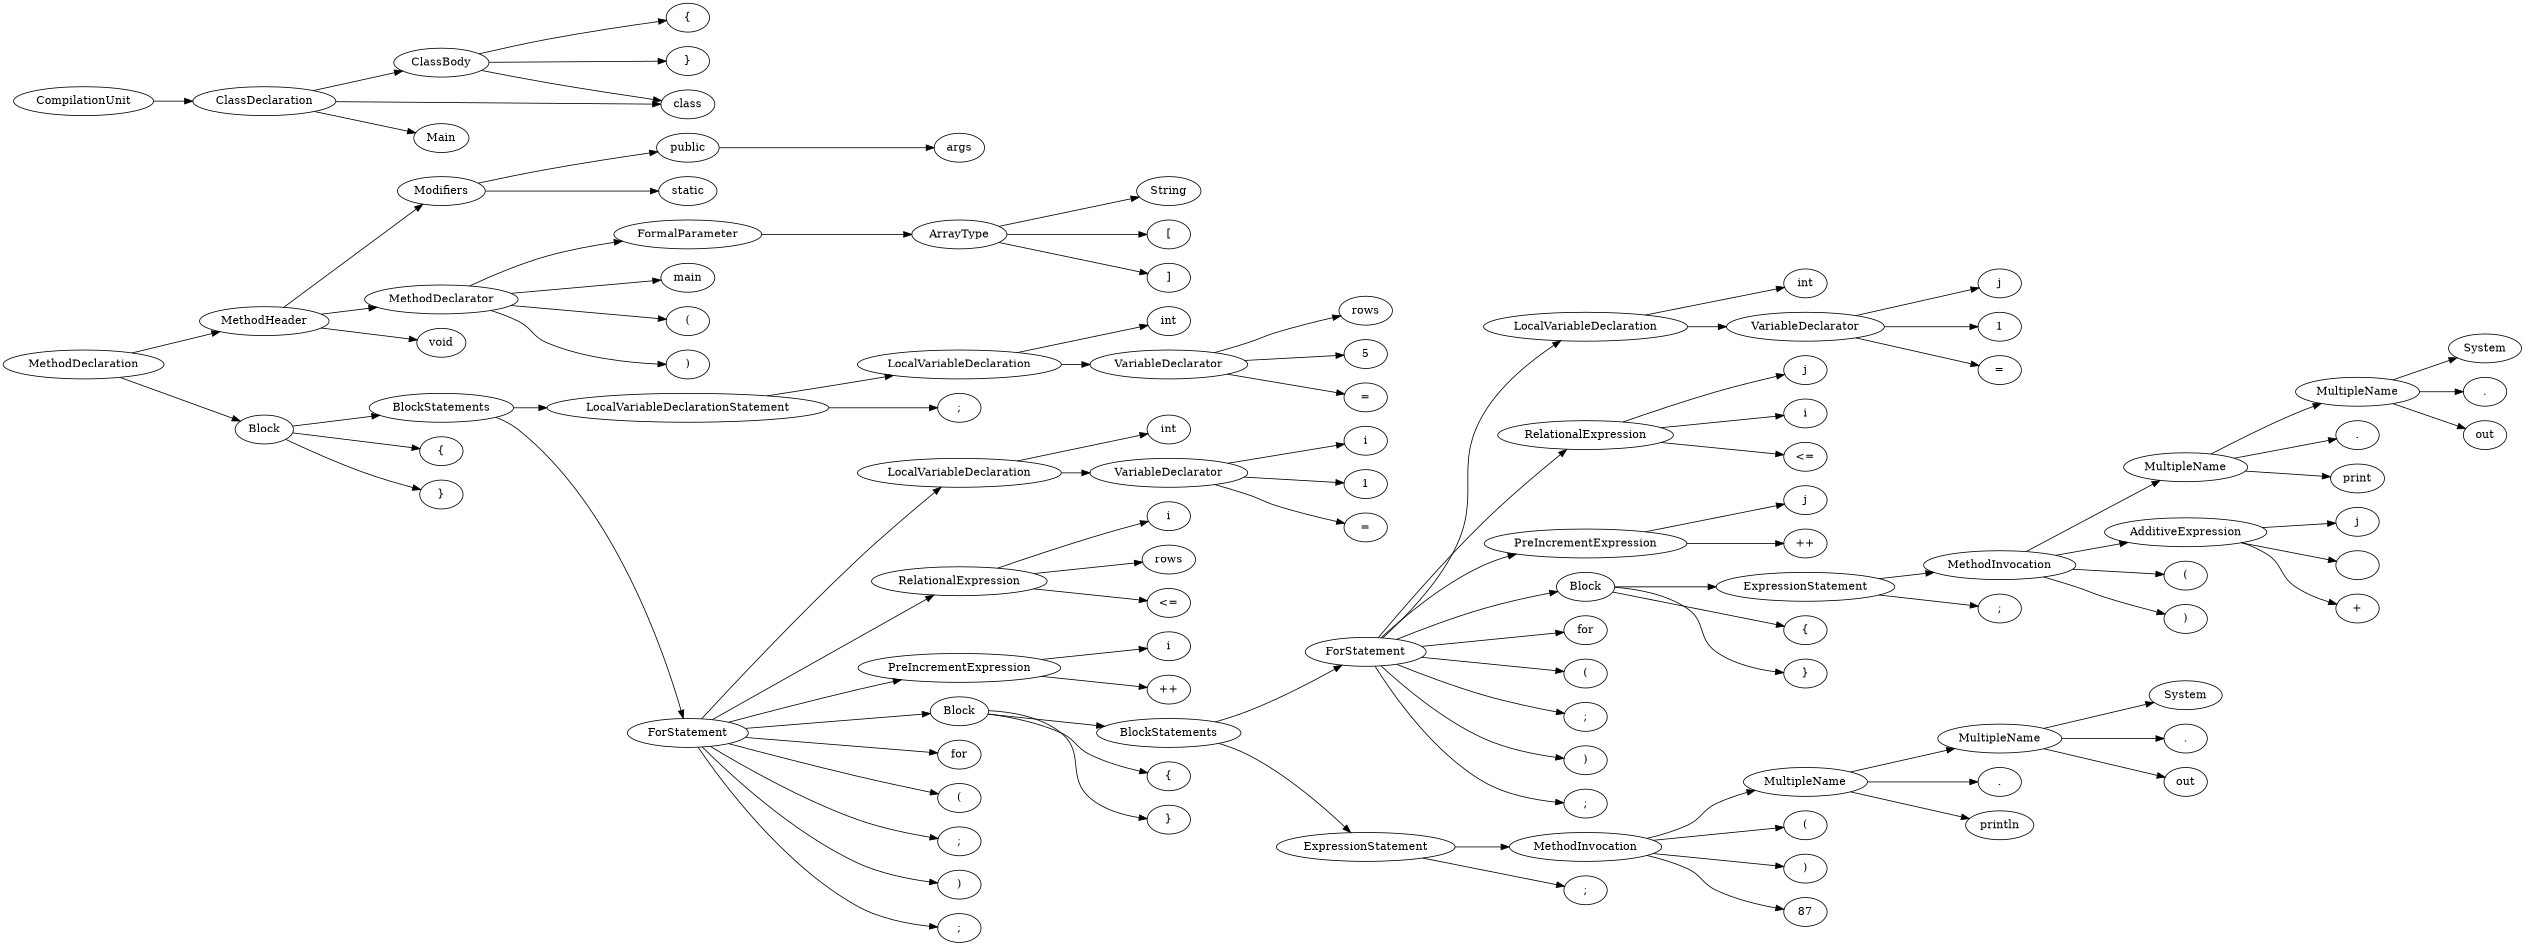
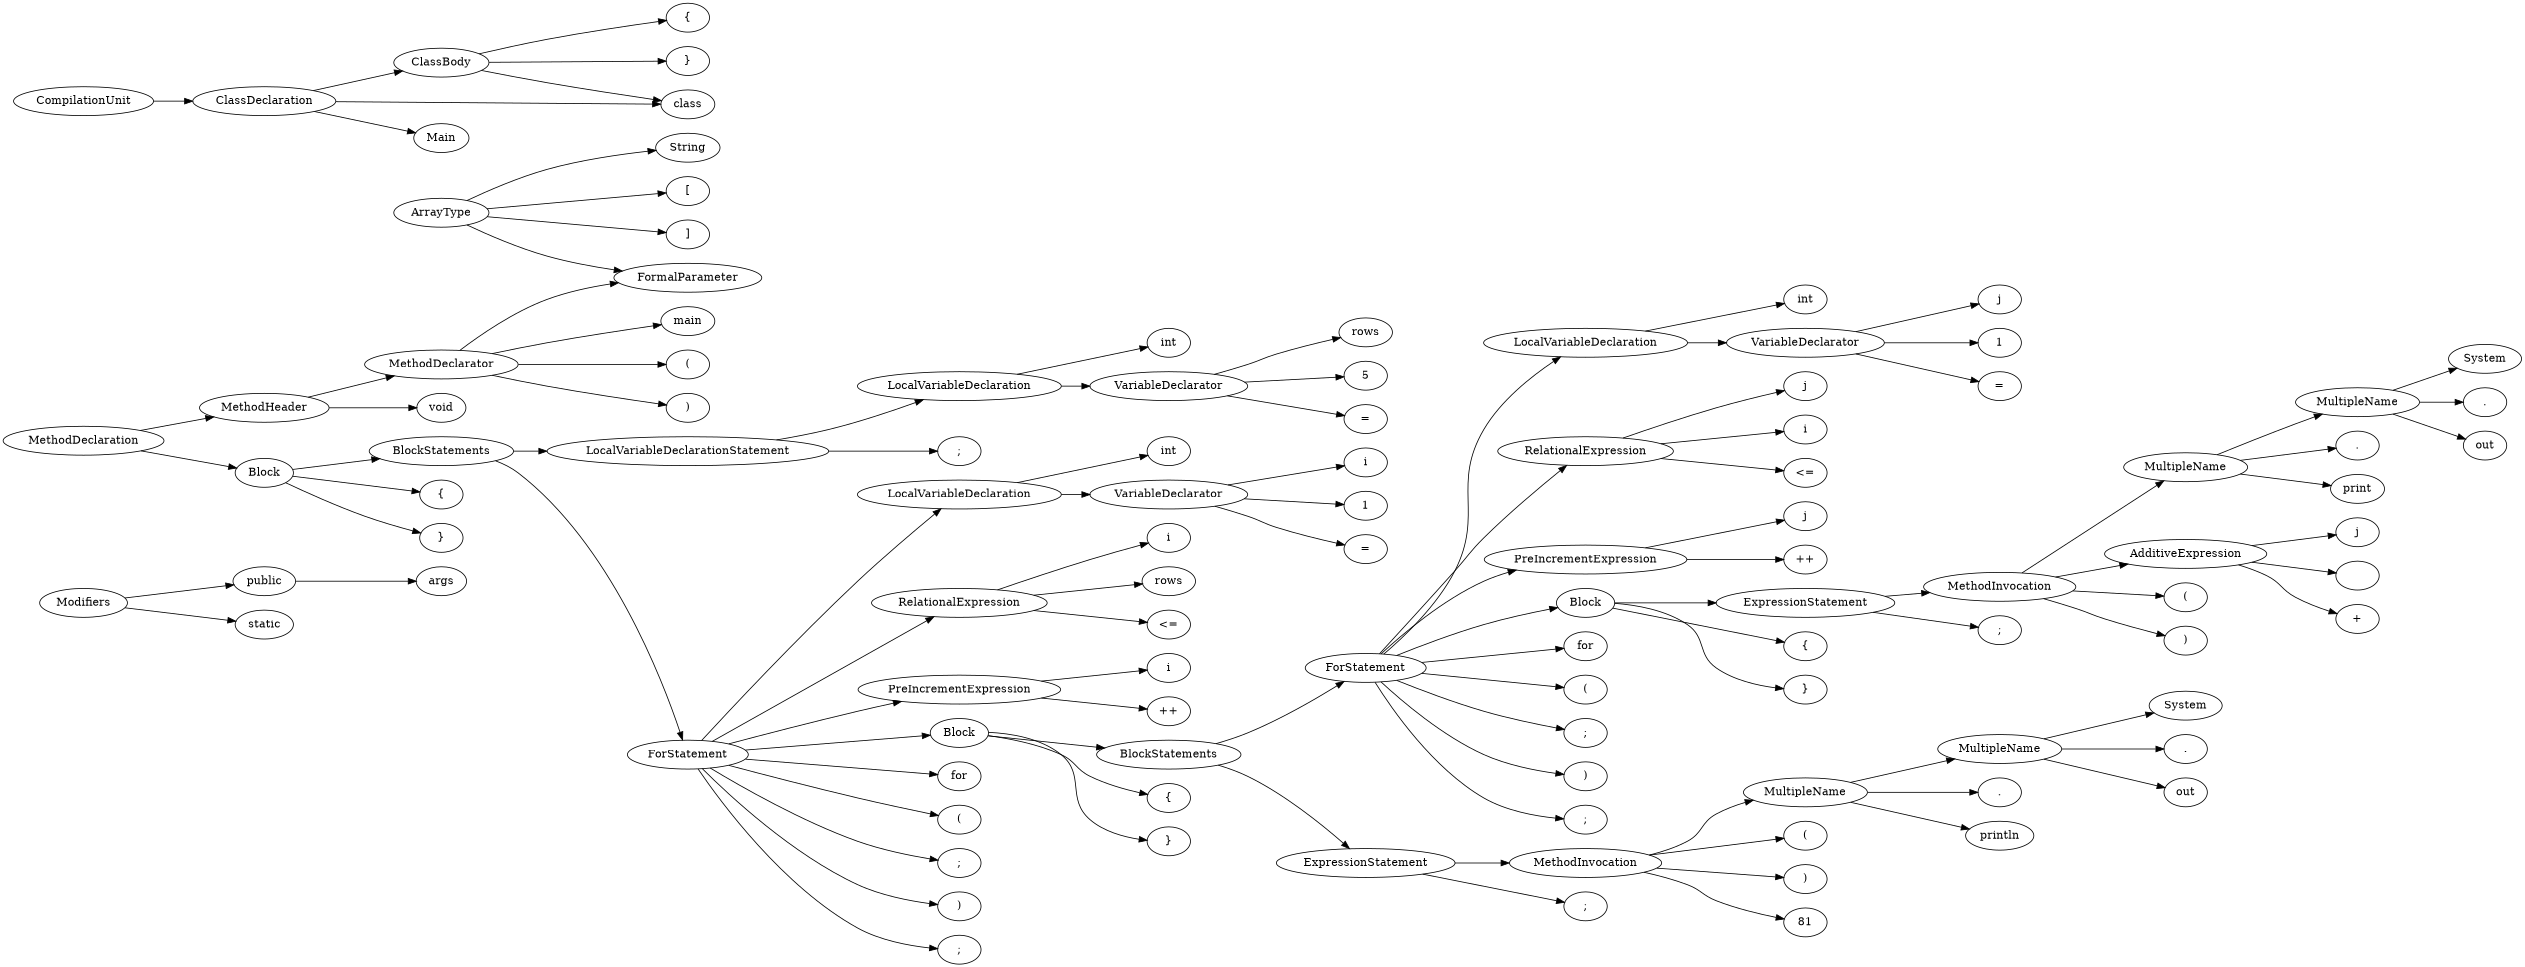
(833, 234) -> (539, 254)
(350, 258) -> none
(1805, 912) -> (1805, 922)
